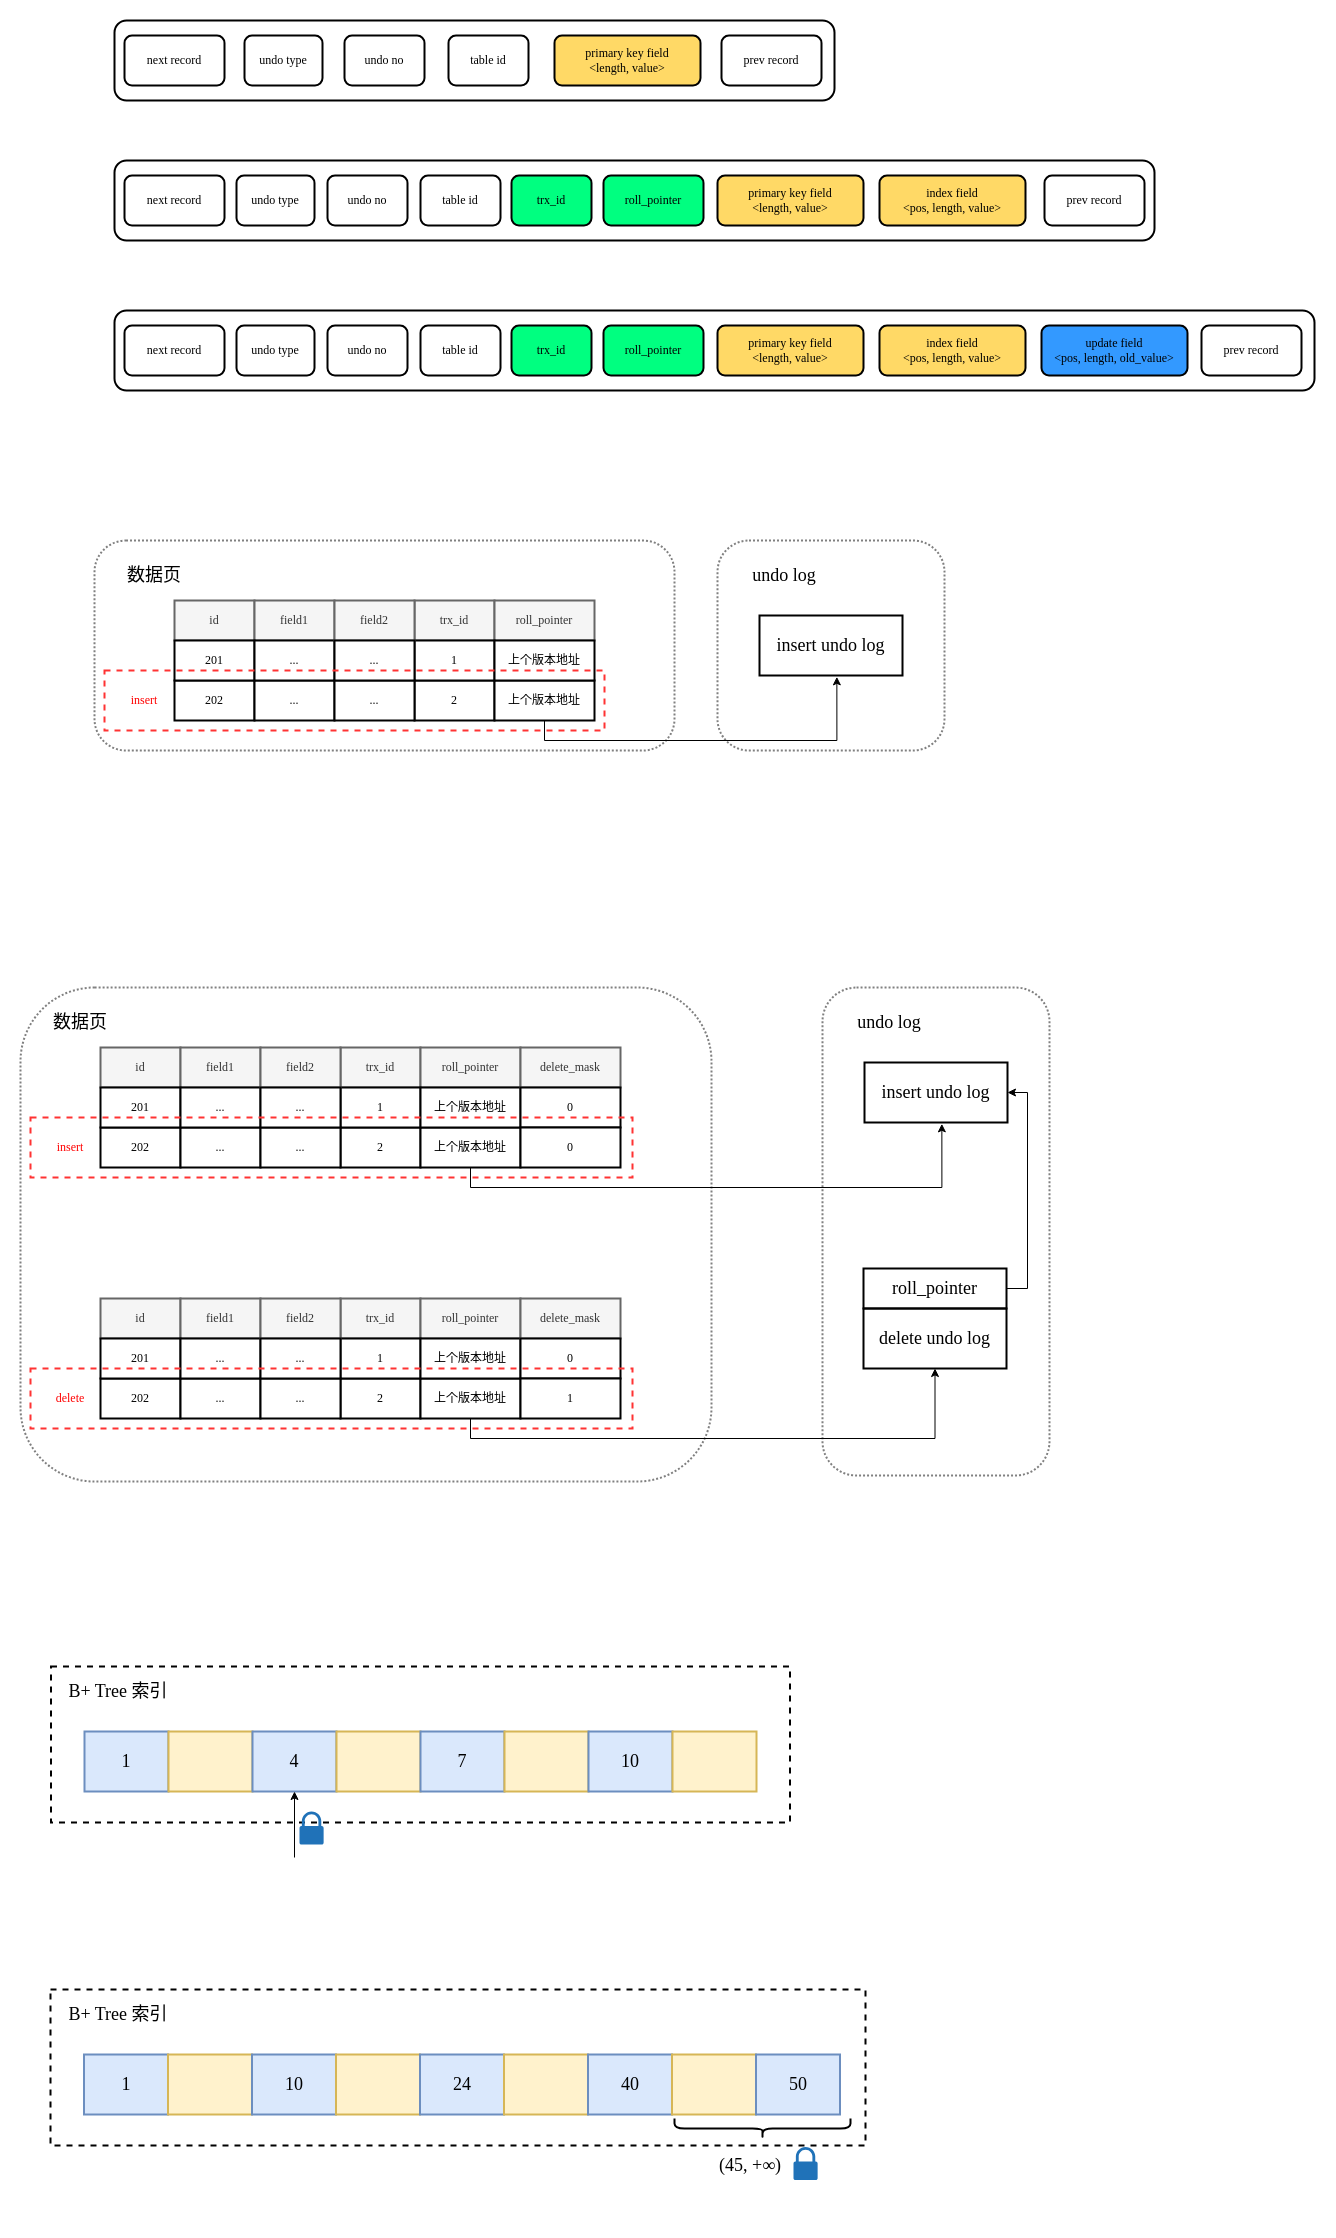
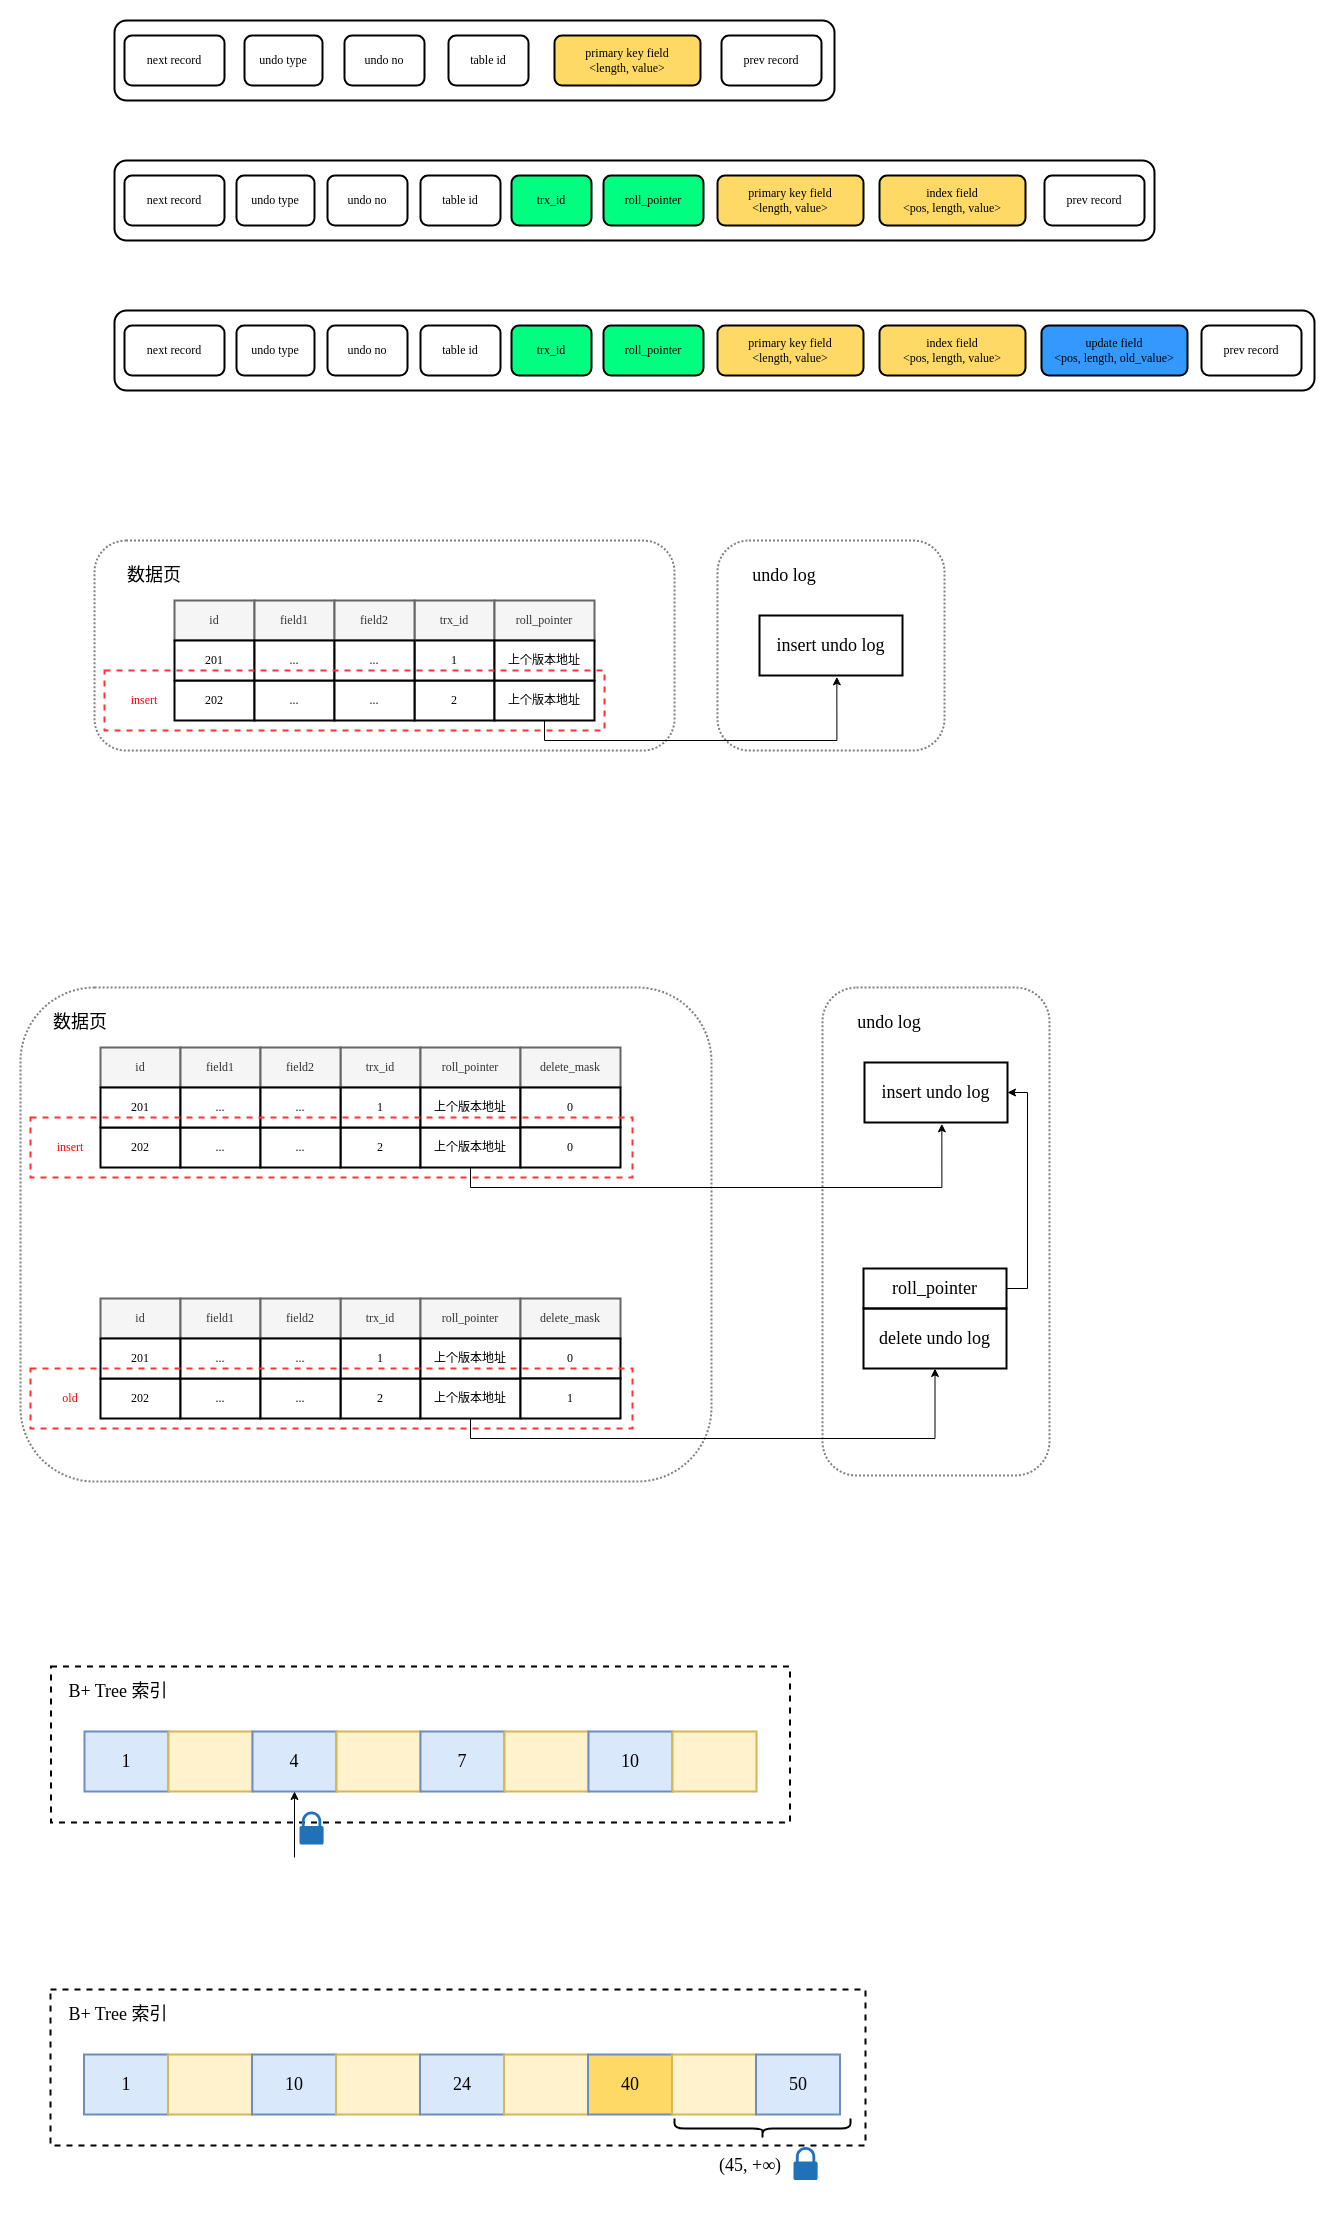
(71, 1399) -> (71, 1399)
(630, 2085) -> (630, 2085)
